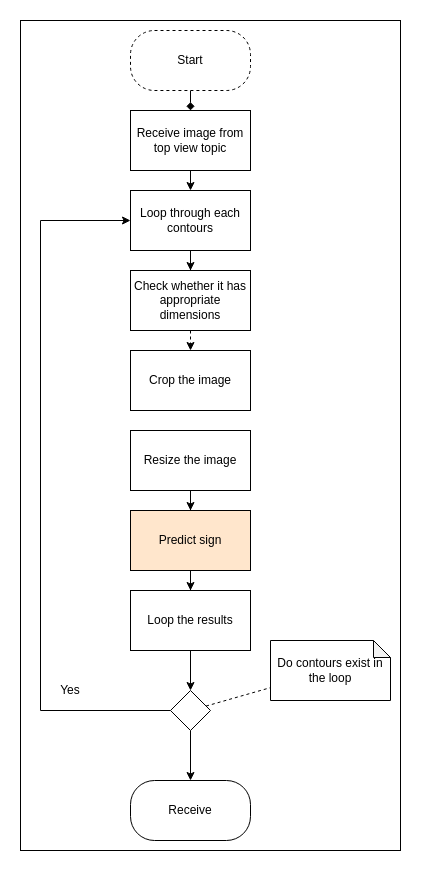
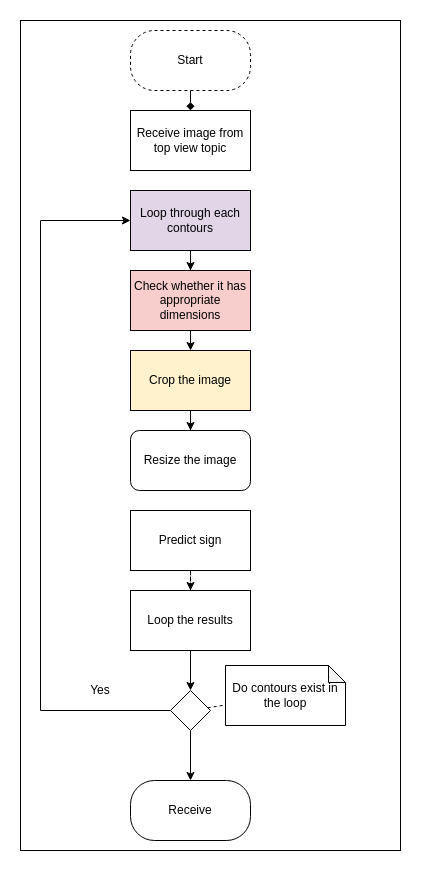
(191, 177) -> none
(191, 221) -> (191, 221)
(191, 301) -> (191, 301)
(191, 338) -> (191, 338)
(191, 381) -> (191, 381)
none -> (191, 425)
(191, 461) -> (191, 461)
(191, 505) -> none
(191, 541) -> (191, 541)
(191, 574) -> (191, 574)
(331, 671) -> (286, 696)
(71, 691) -> (101, 691)
